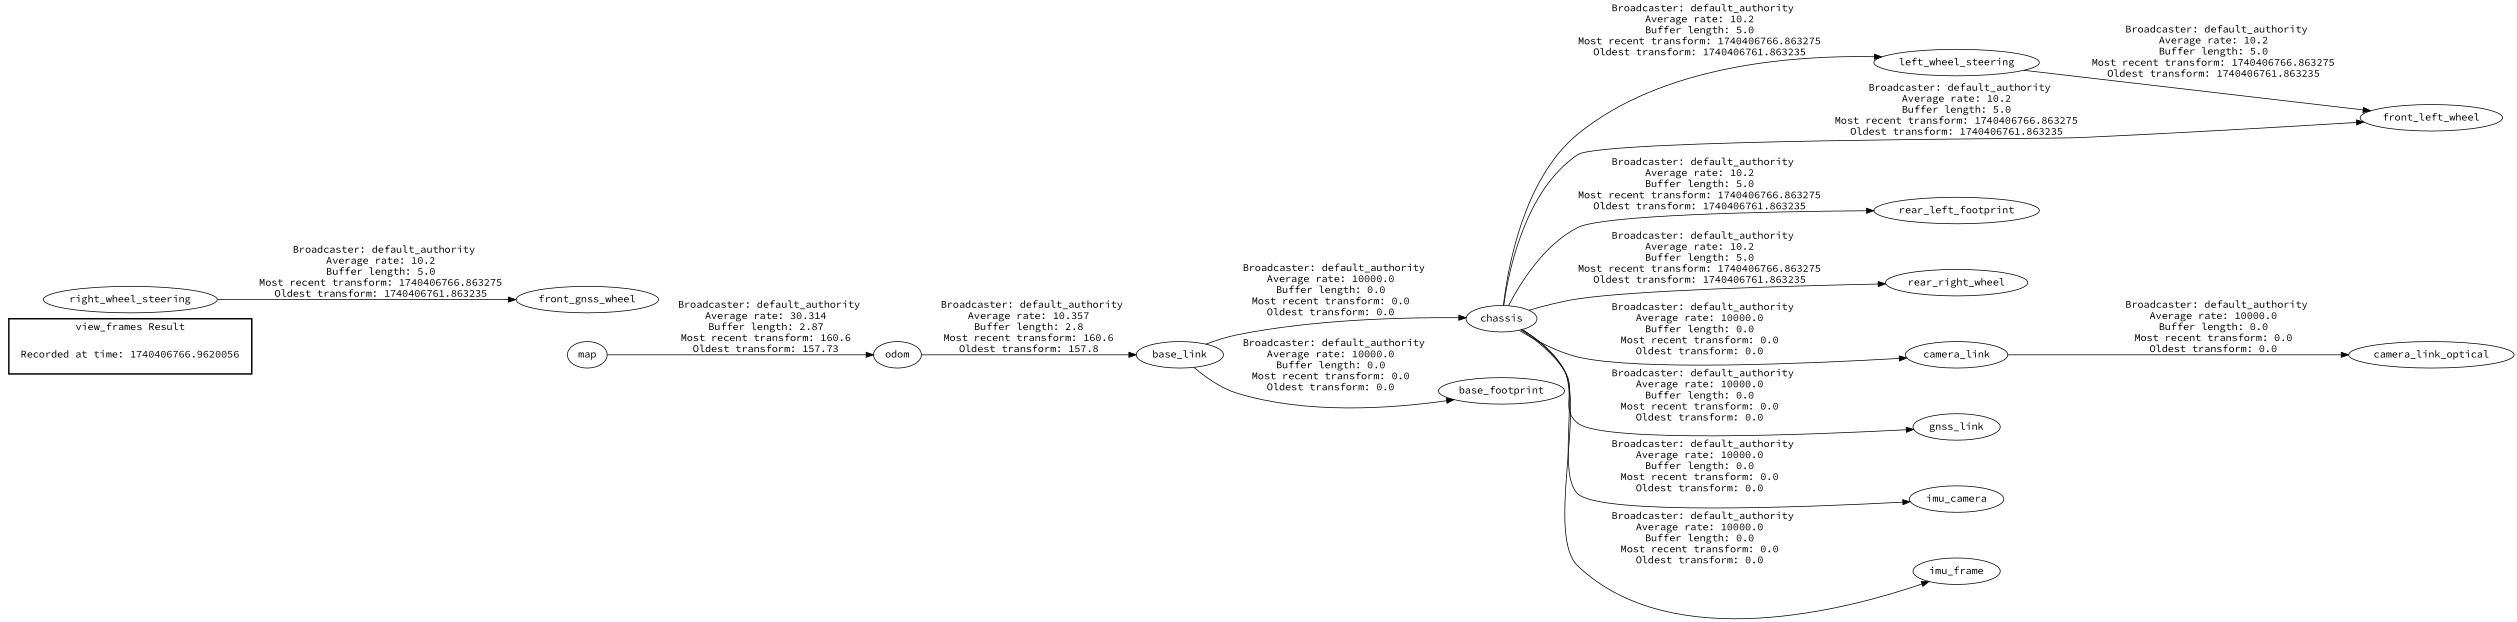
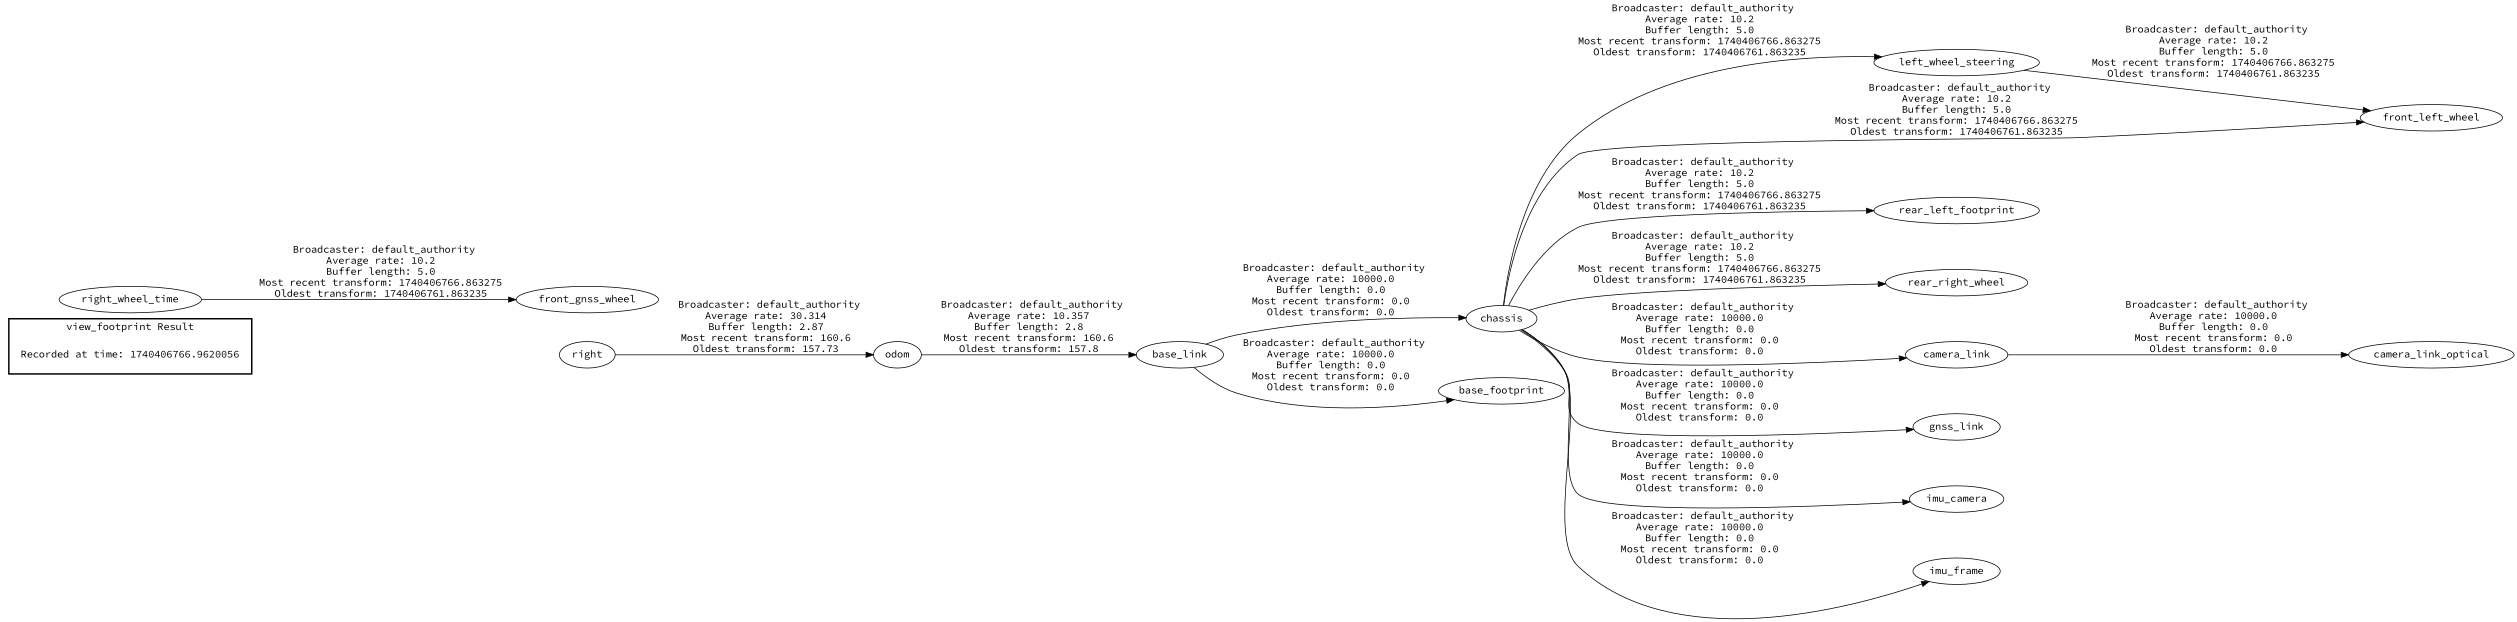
(130, 300) -> (130, 300)
(130, 327) -> (130, 327)
(587, 355) -> (587, 355)
